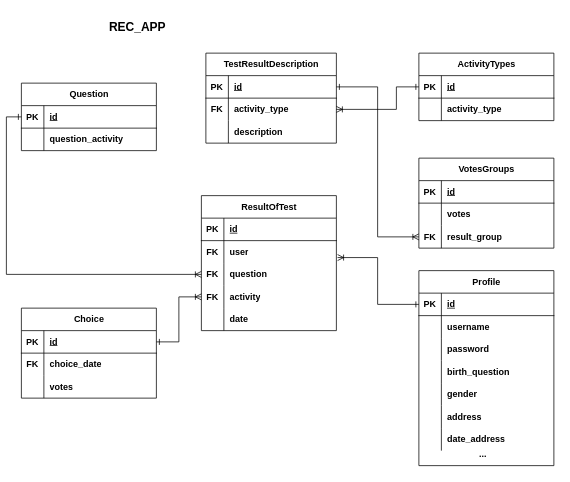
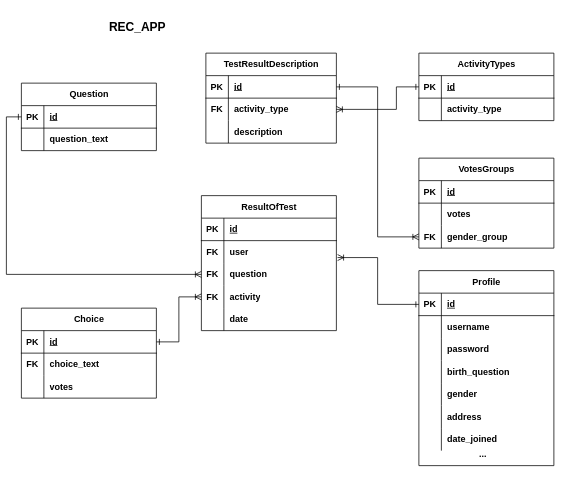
(89, 139) -> (81, 139)
(476, 237) -> (478, 237)
(76, 364) -> (76, 364)
(478, 439) -> (474, 439)
